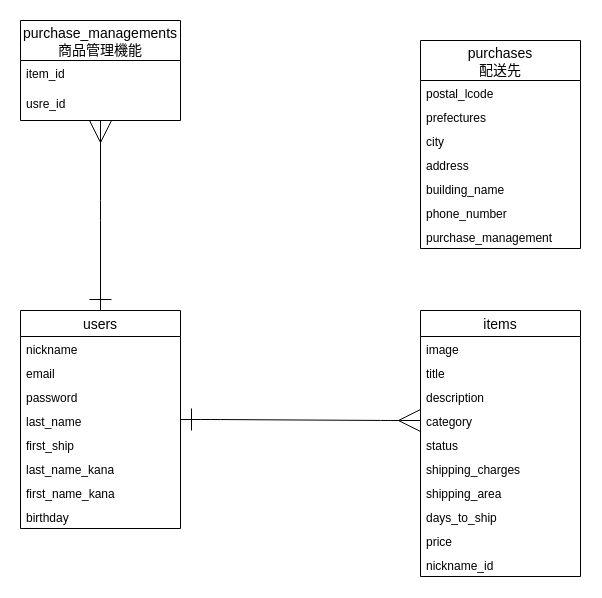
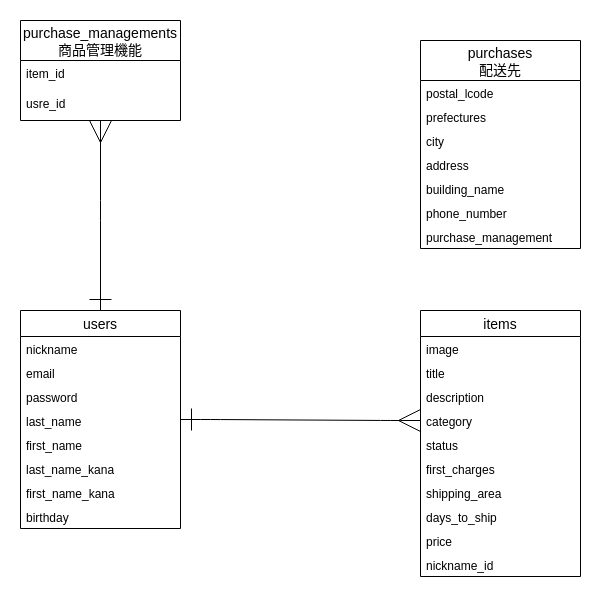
(56, 446) -> (58, 446)
(477, 470) -> (468, 470)
